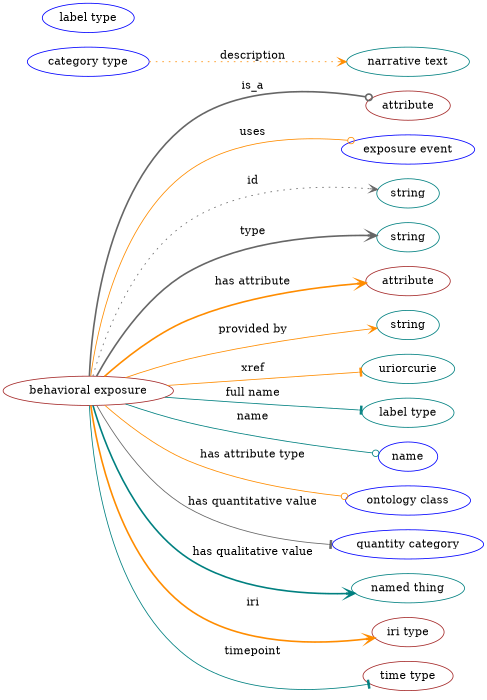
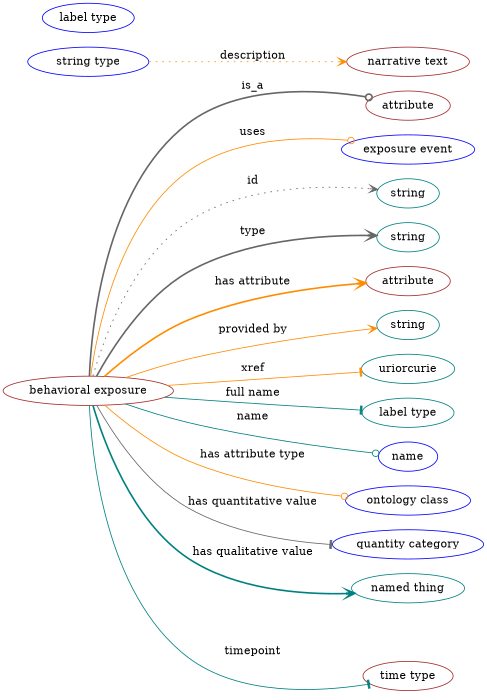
(88, 62) -> (88, 62)
(408, 62) -> (408, 62)
(408, 632) -> none
